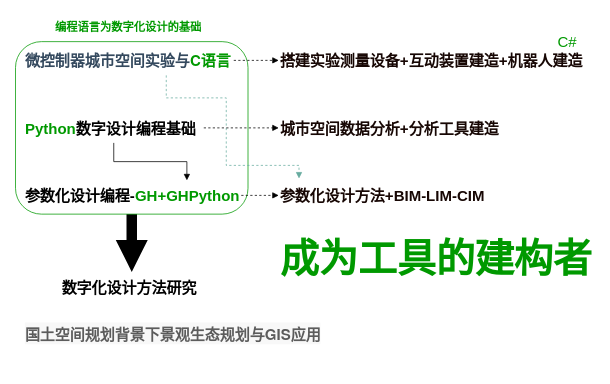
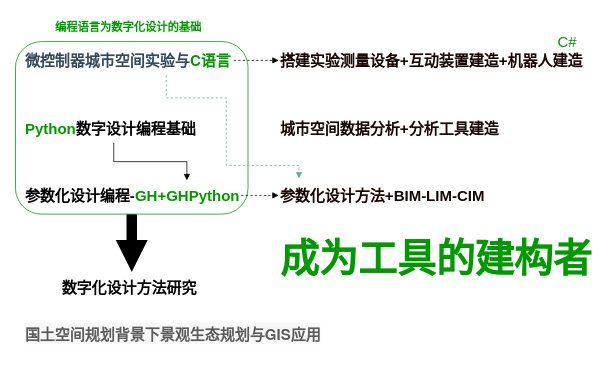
(272, 128) -> none
